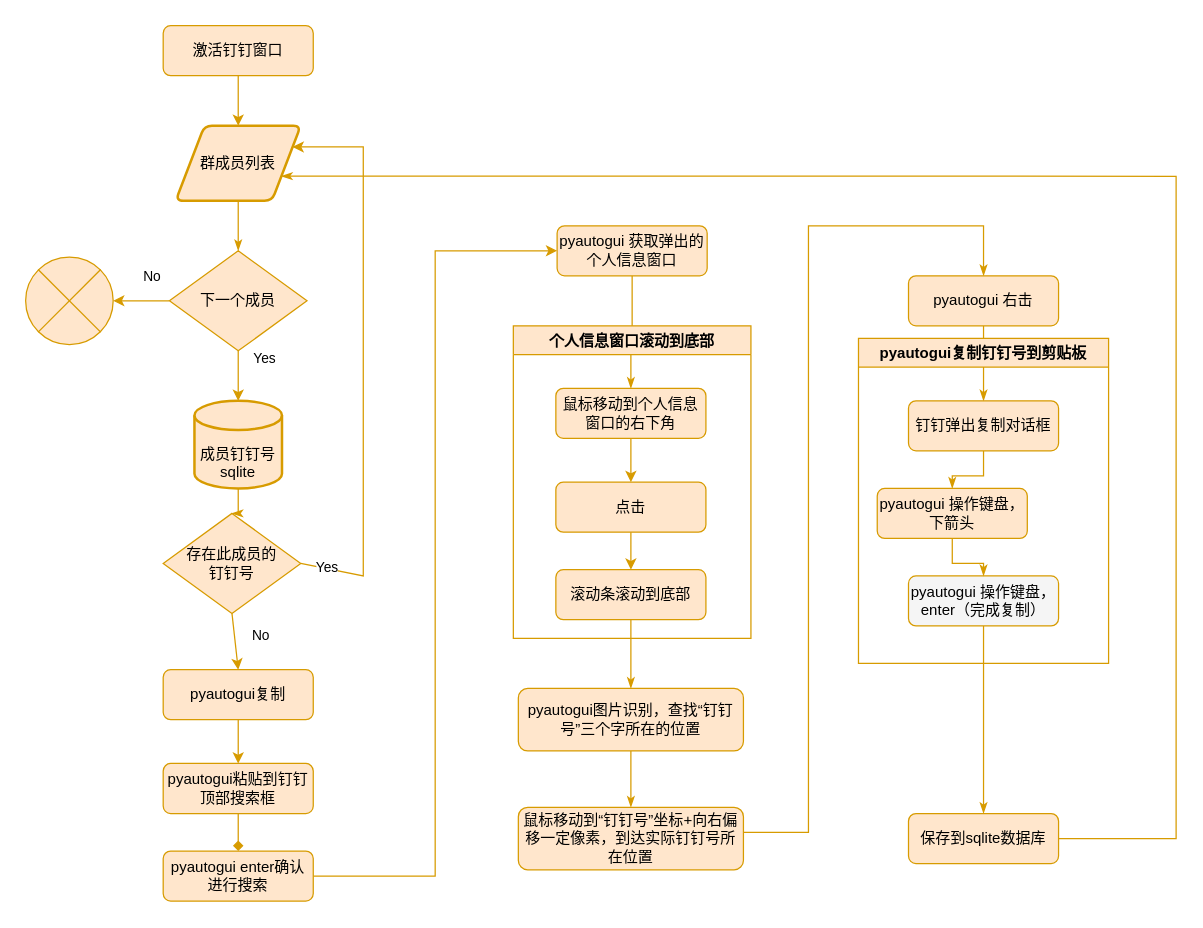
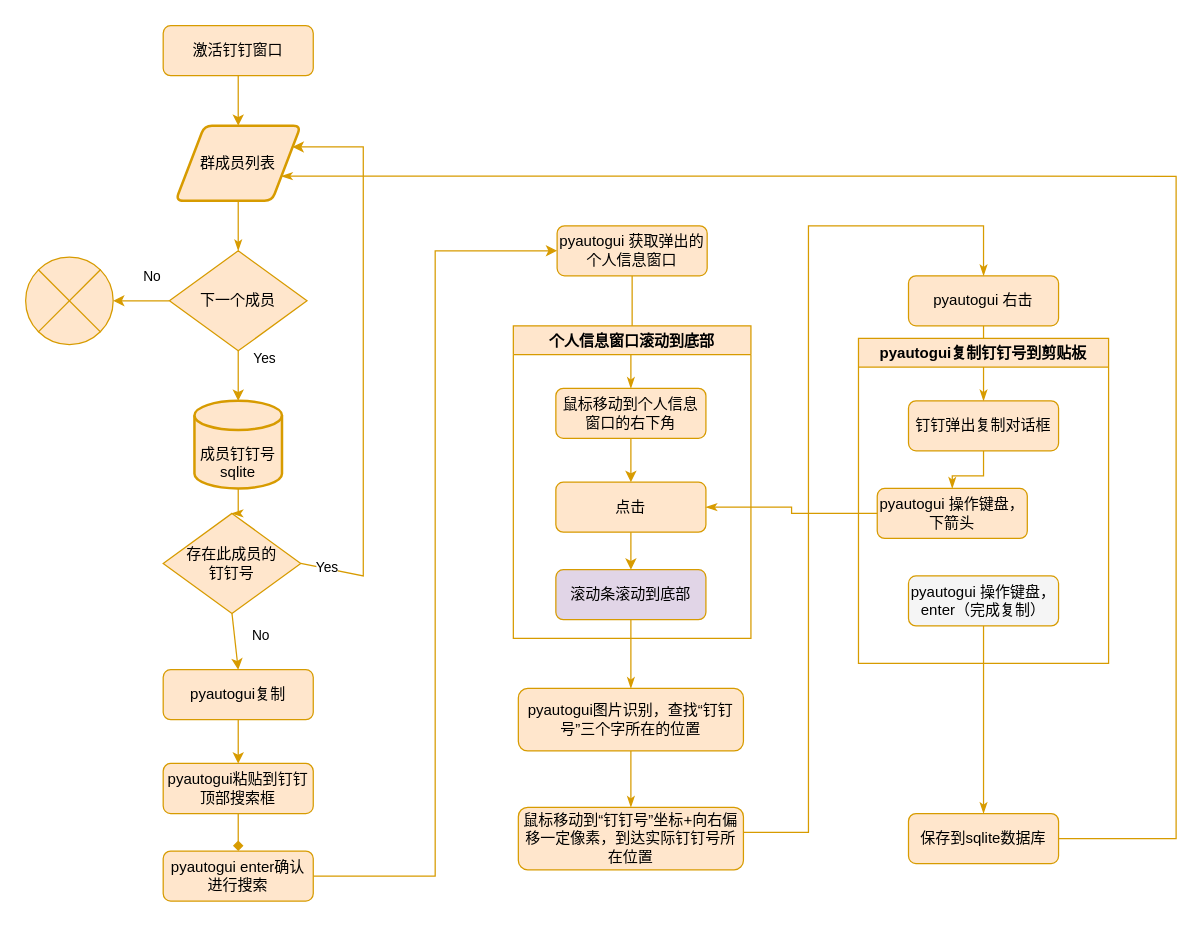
(957, 563) -> (792, 513)
(631, 594) -> (631, 594)
